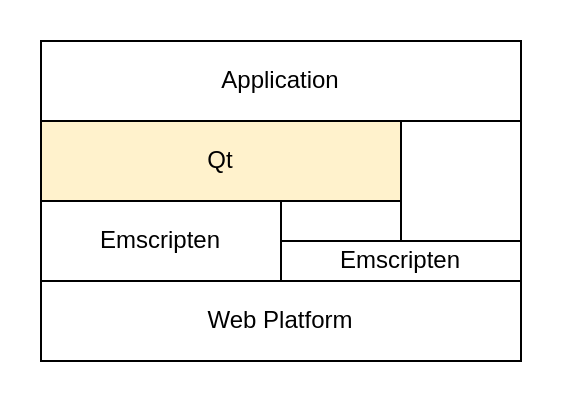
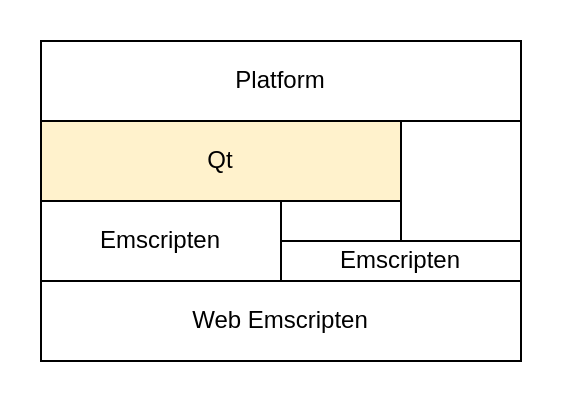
(281, 81) -> (281, 81)
(281, 321) -> (281, 321)
